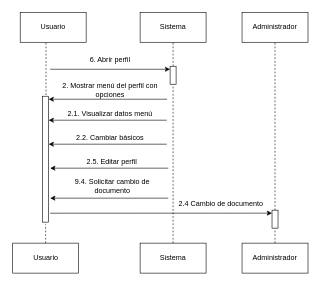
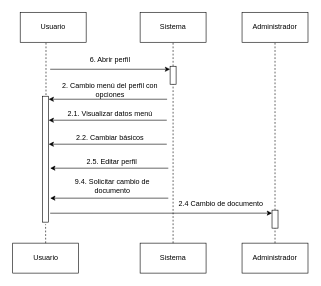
(110, 90) -> (110, 90)
